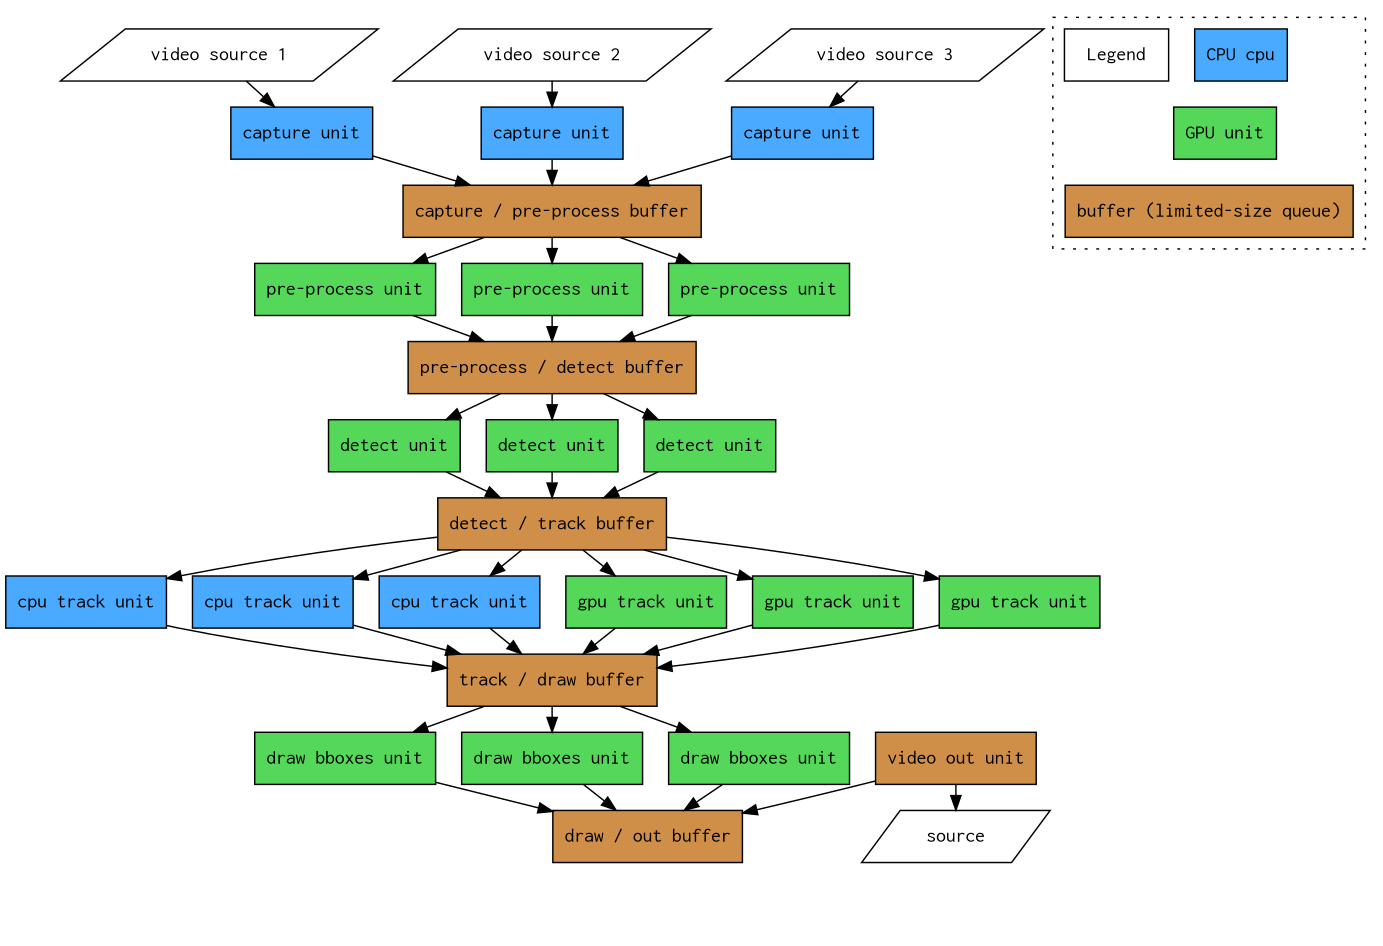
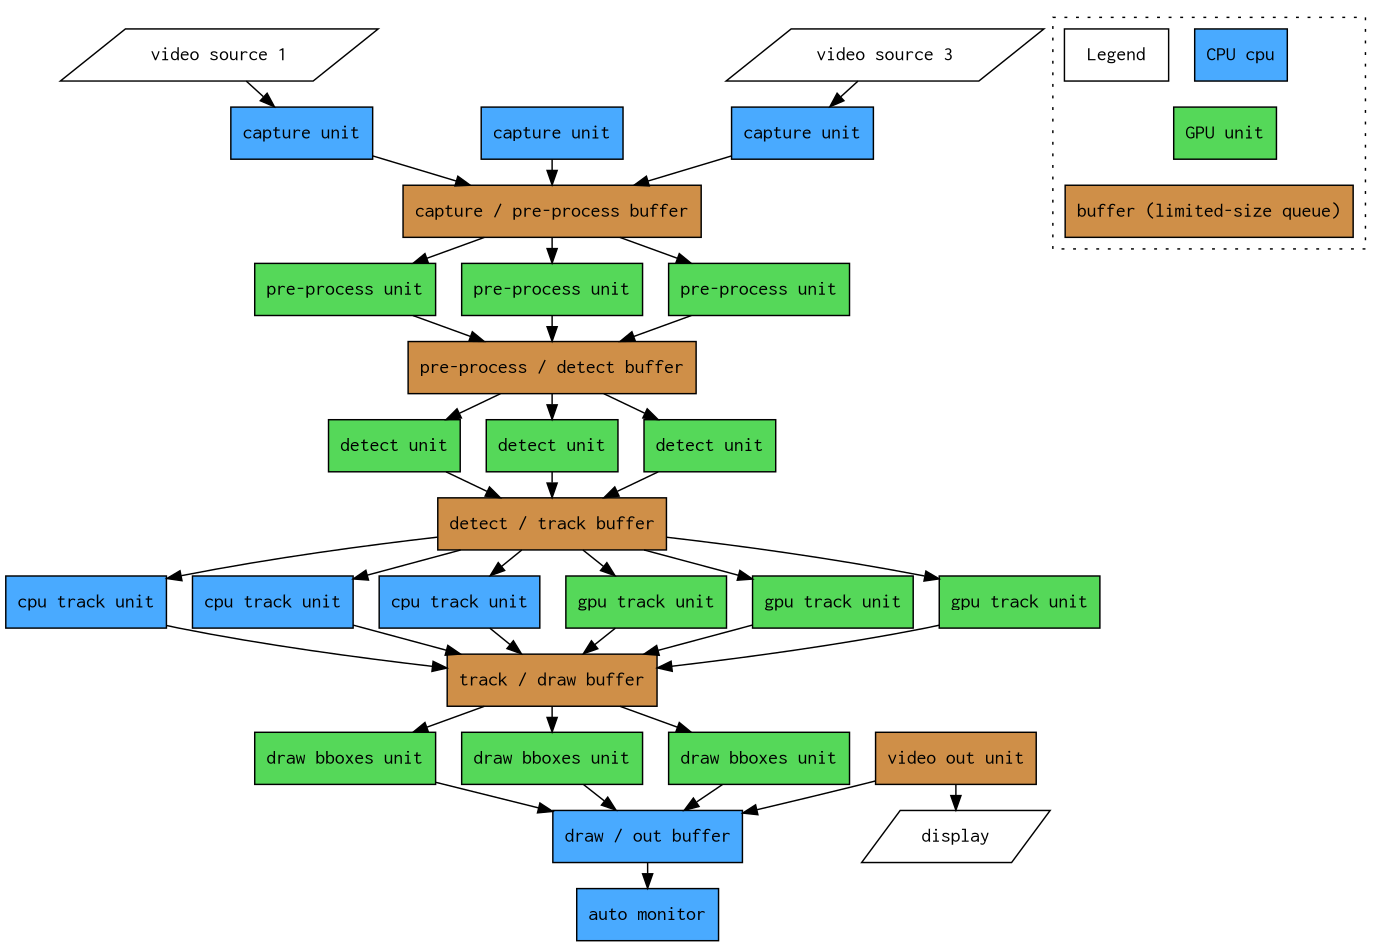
(552, 55) -> none
(648, 836) -> (648, 836)
(956, 836) -> (956, 836)
none -> (648, 915)
